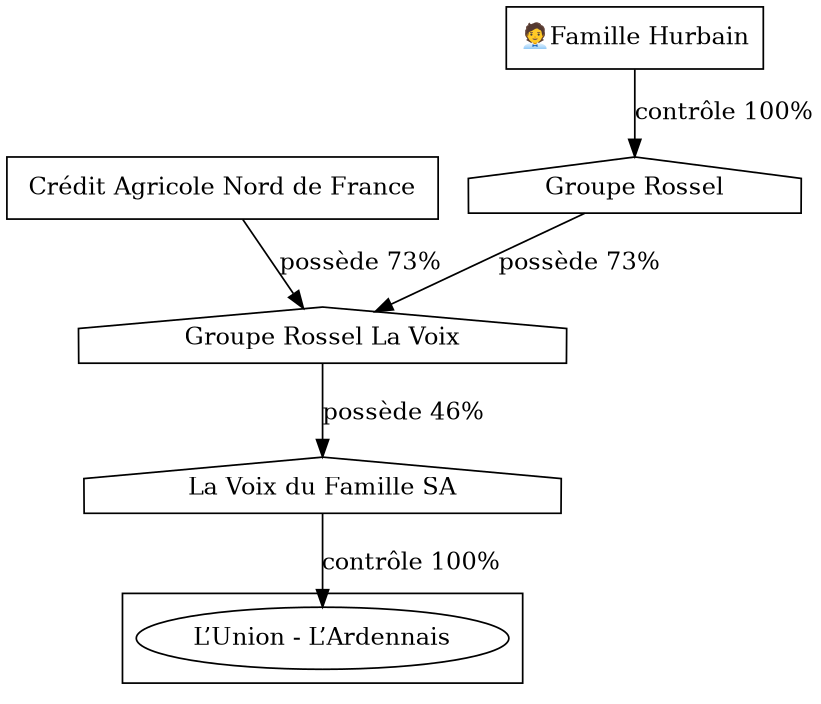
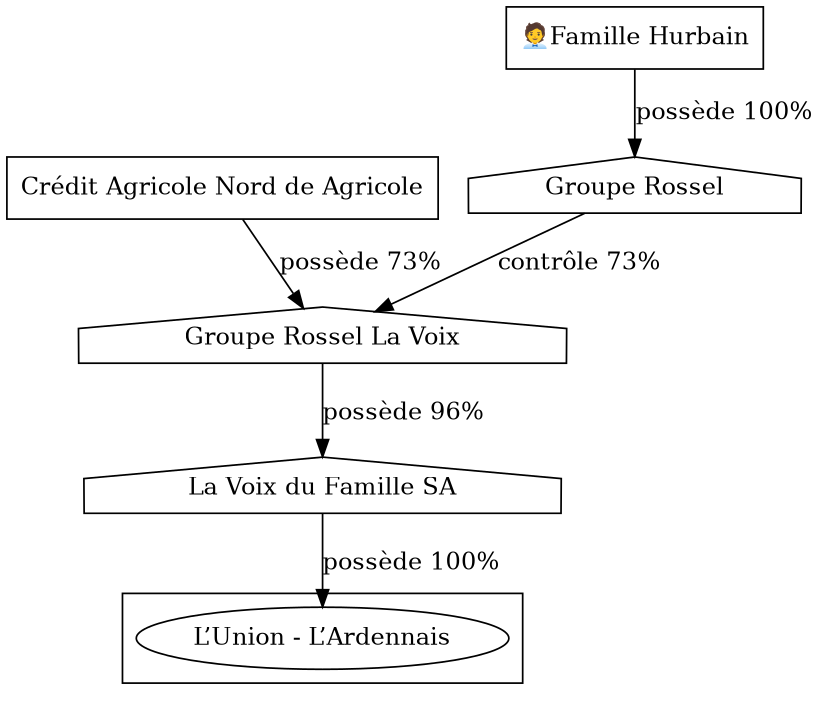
(724, 113) -> (724, 113)
(223, 188) -> (223, 188)
(580, 263) -> (580, 263)
(404, 413) -> (404, 413)
(411, 563) -> (411, 563)
